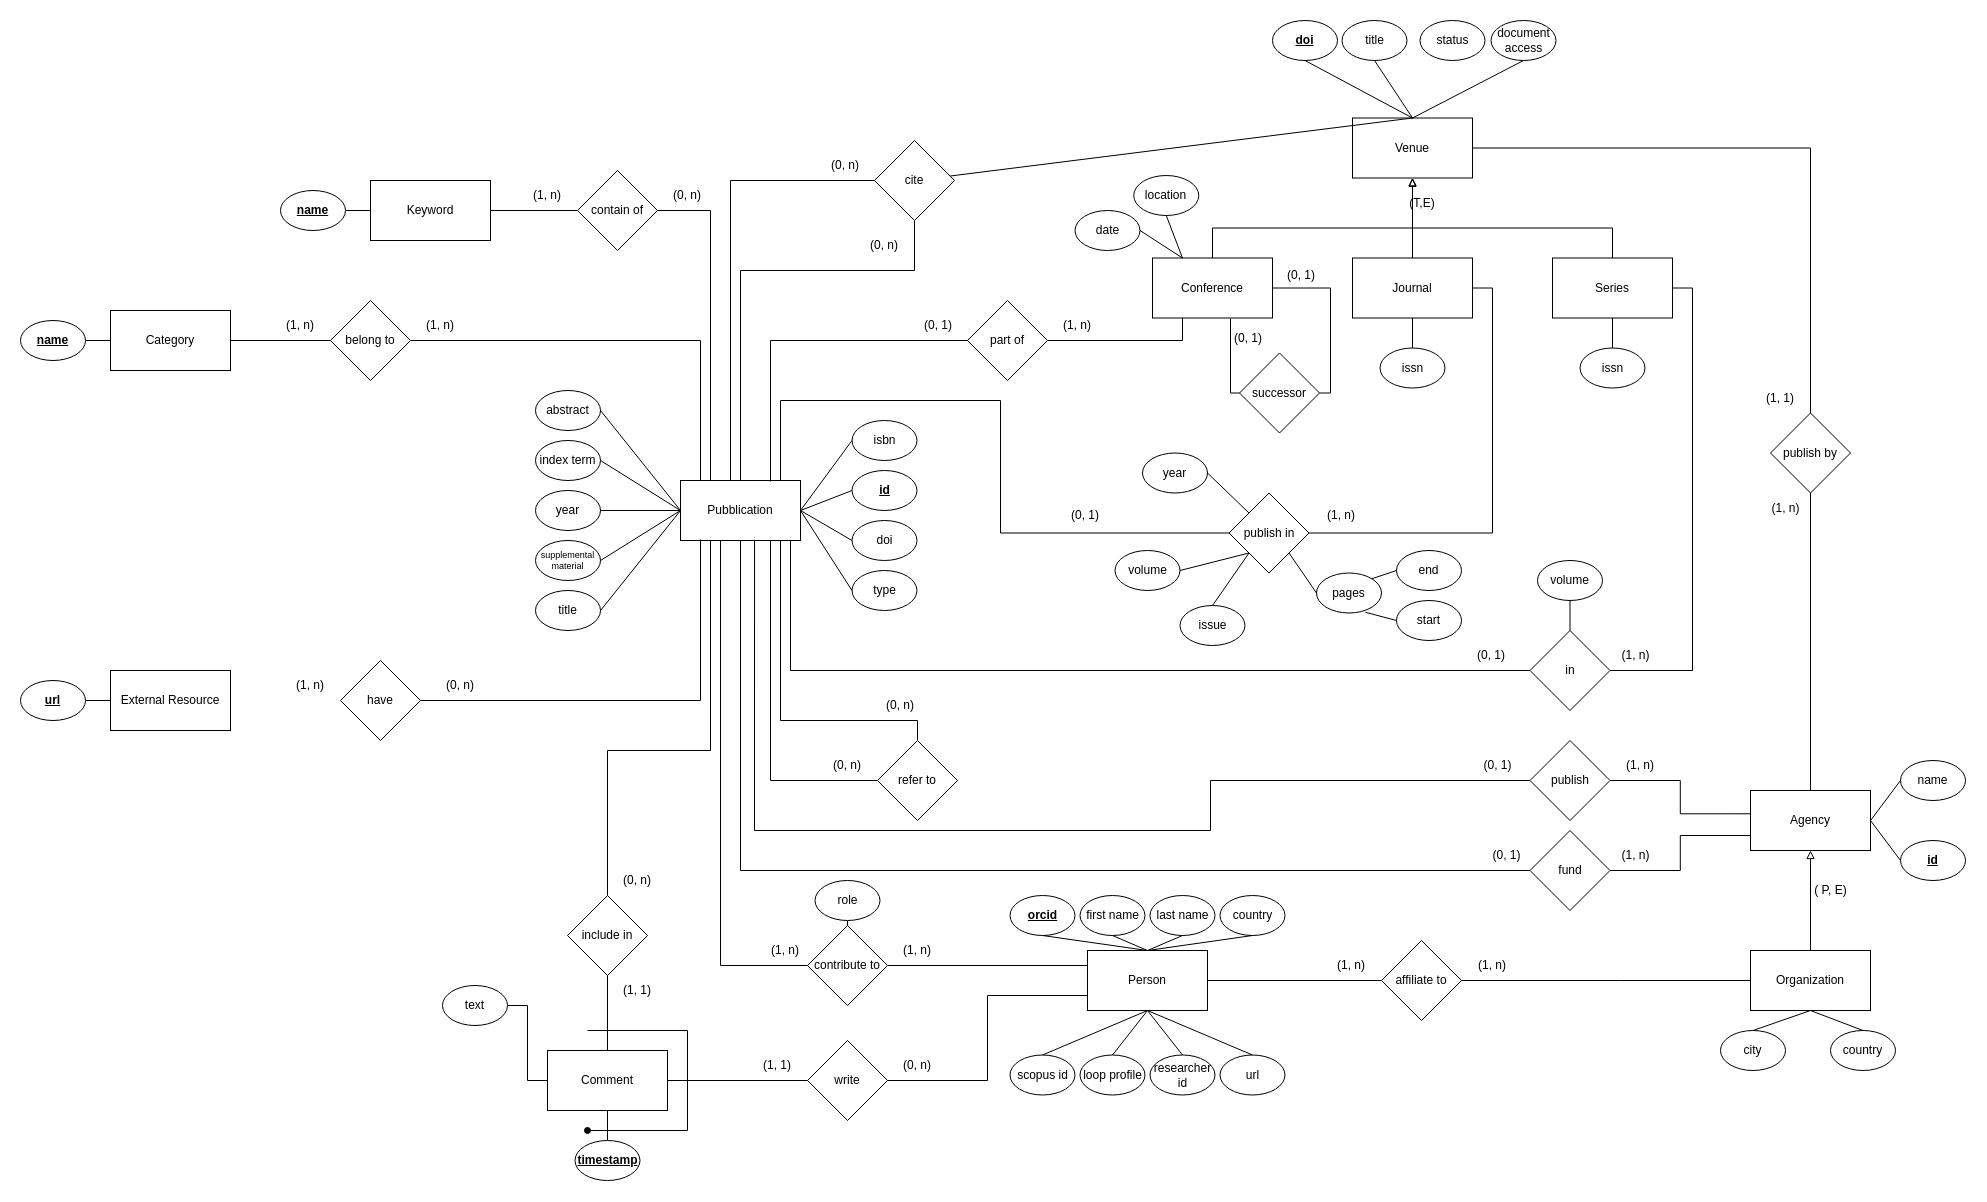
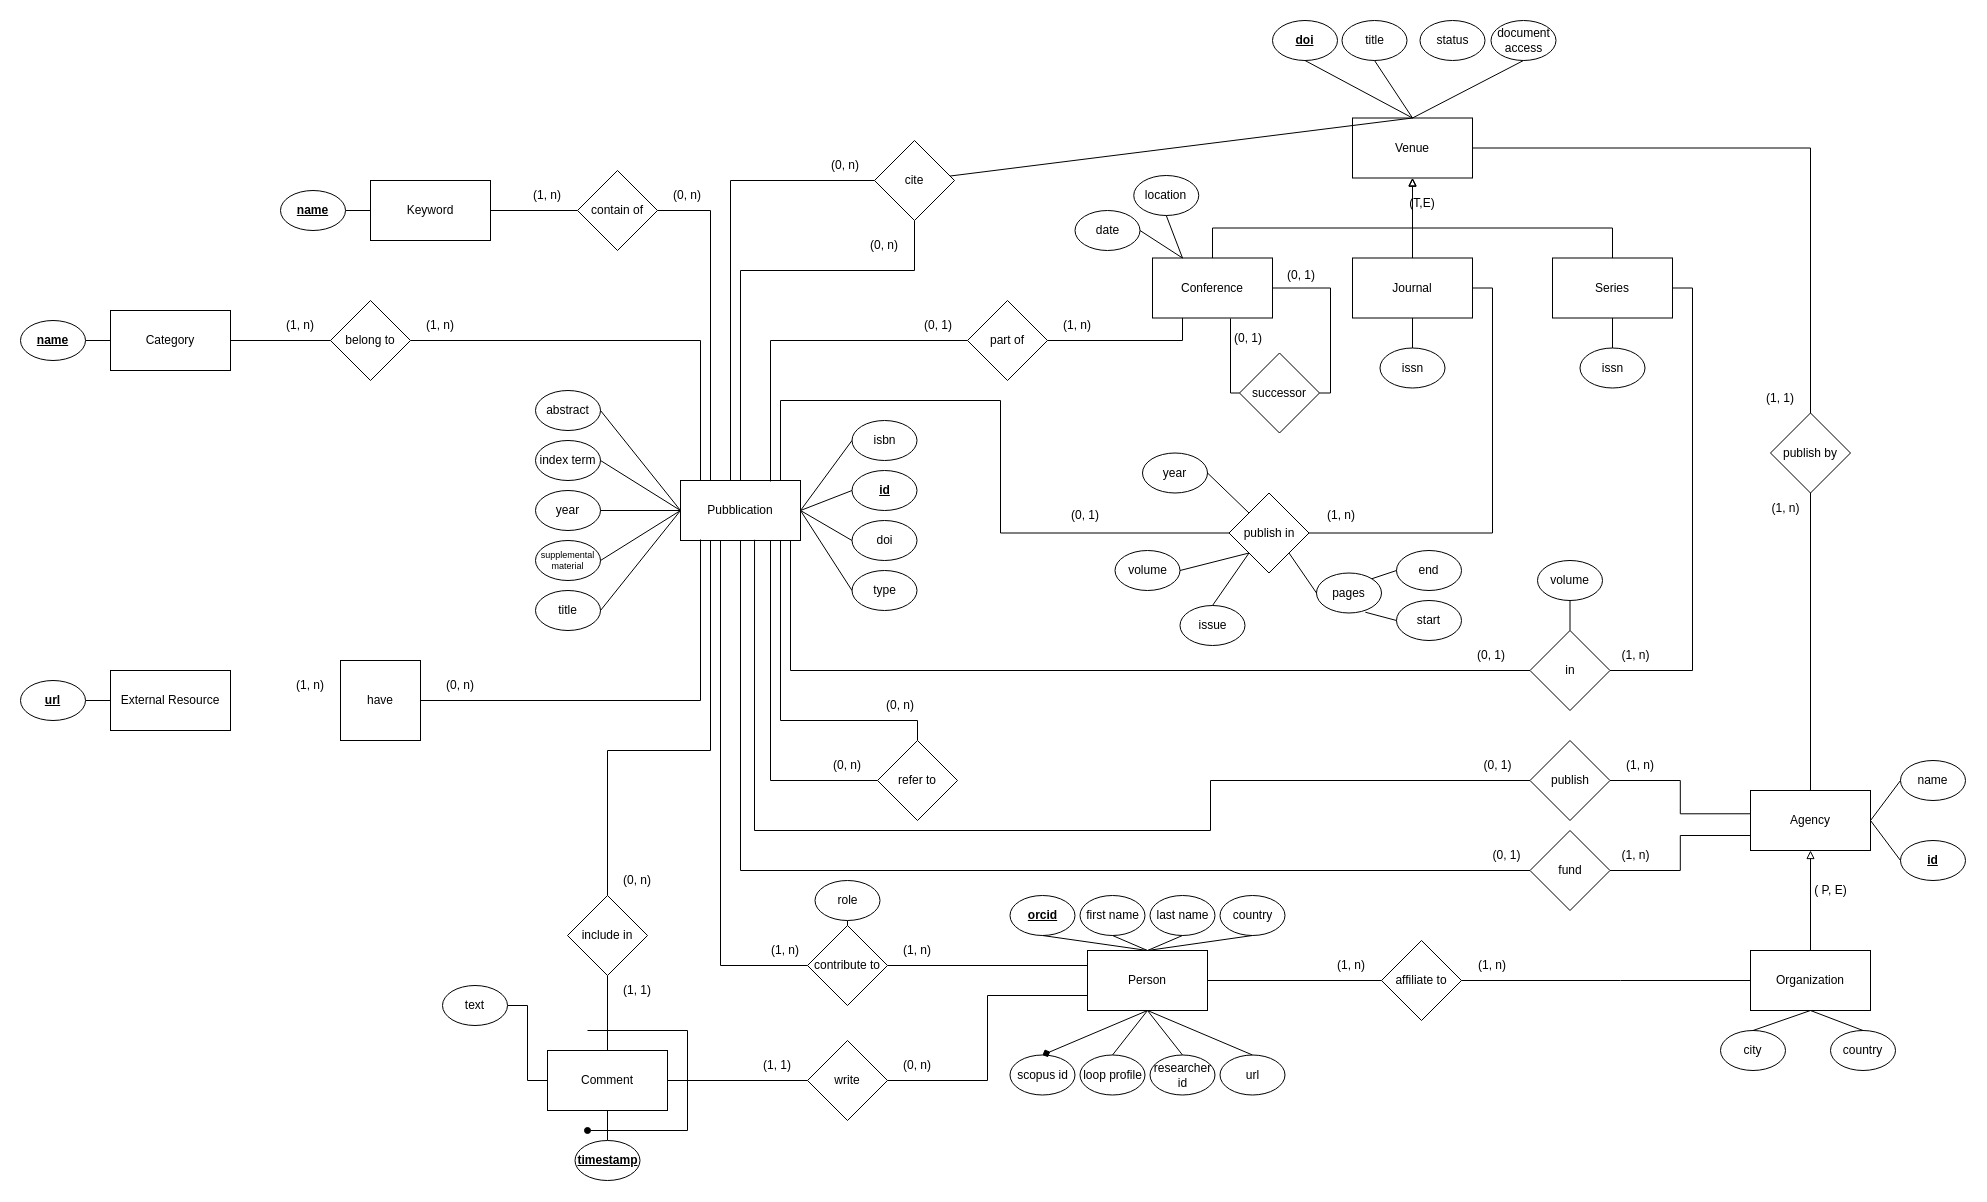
(381, 701) -> (381, 701)
(1046, 1053) -> (1051, 1052)
